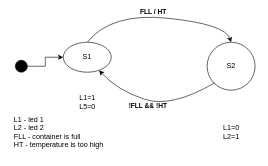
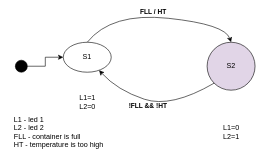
(231, 66) -> (231, 66)
(88, 102) -> (88, 102)
